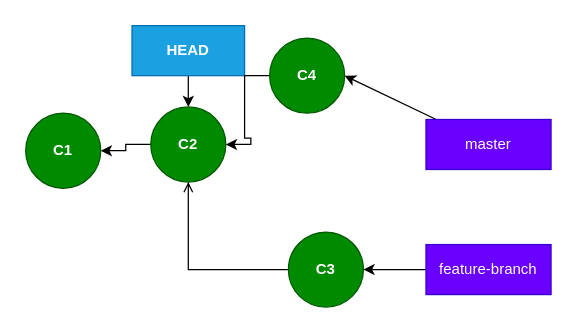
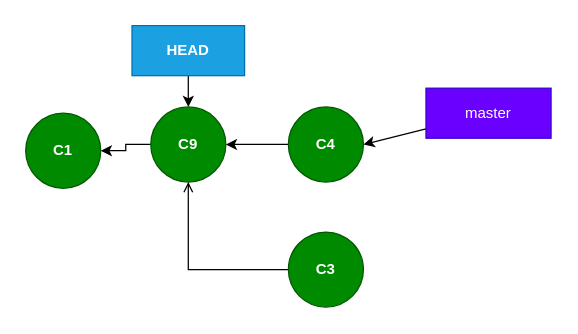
(307, 76) -> (326, 144)
(188, 144) -> (188, 144)
(488, 144) -> (488, 113)
(398, 269) -> none
(488, 269) -> none
